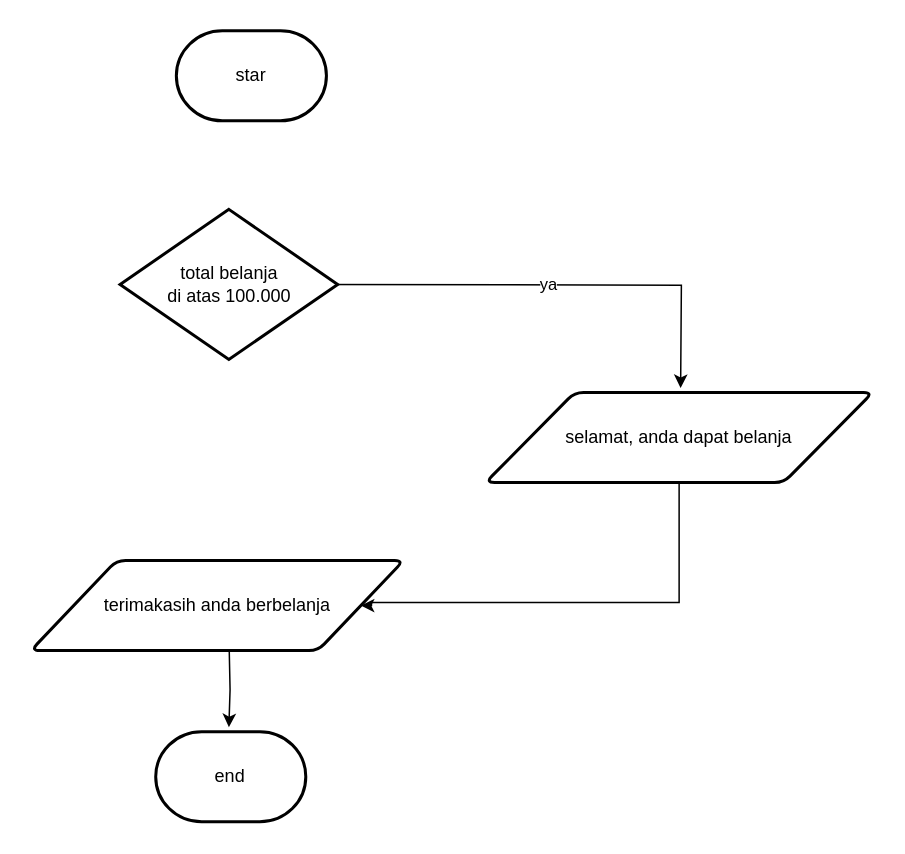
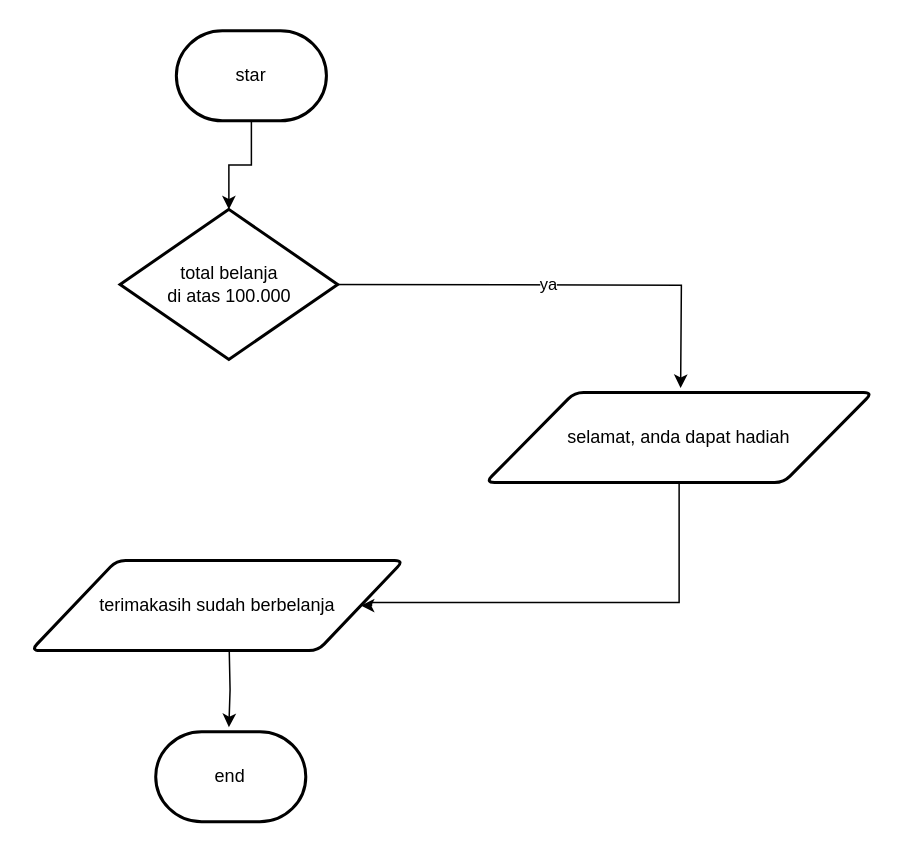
none -> (245, 165)
(679, 437) -> (679, 437)
(218, 605) -> (218, 605)
